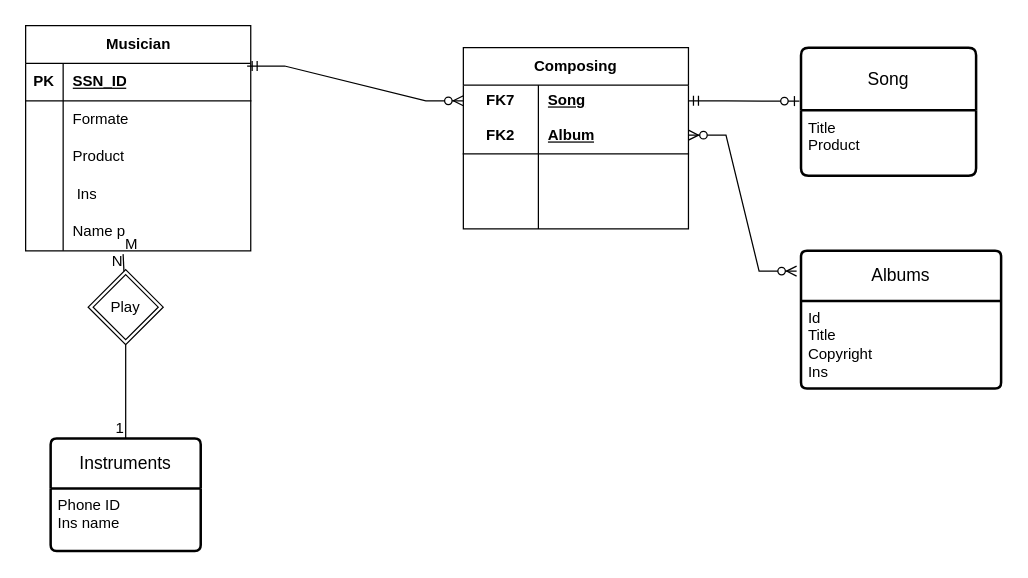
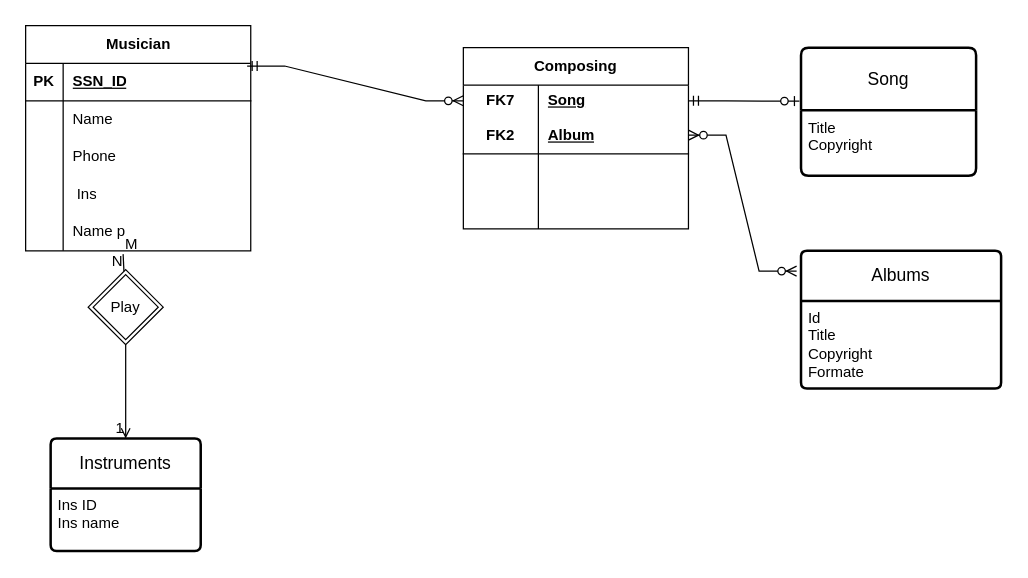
(103, 119) -> (90, 119)
(838, 137) -> (844, 137)
(103, 157) -> (94, 157)
(844, 345) -> (844, 345)
(126, 432) -> (126, 431)
(90, 515) -> (90, 515)
